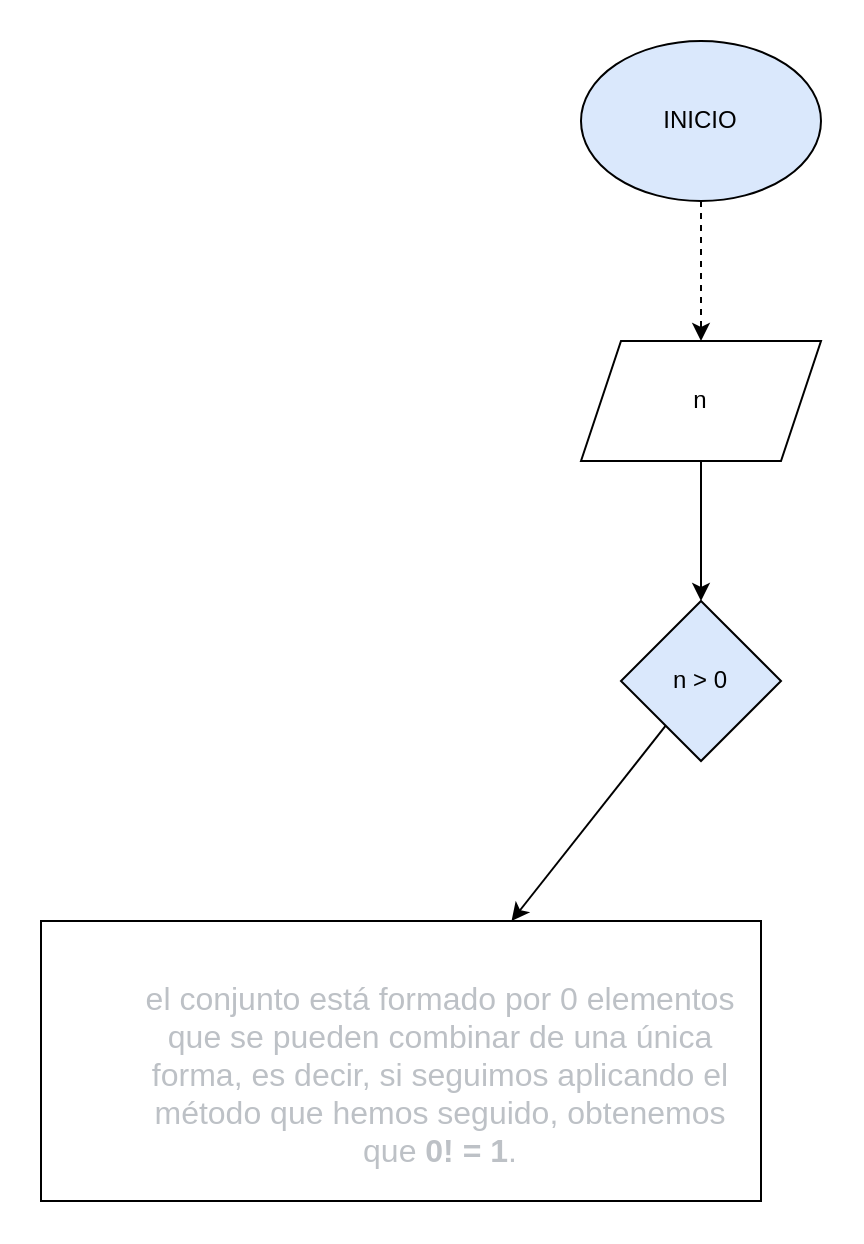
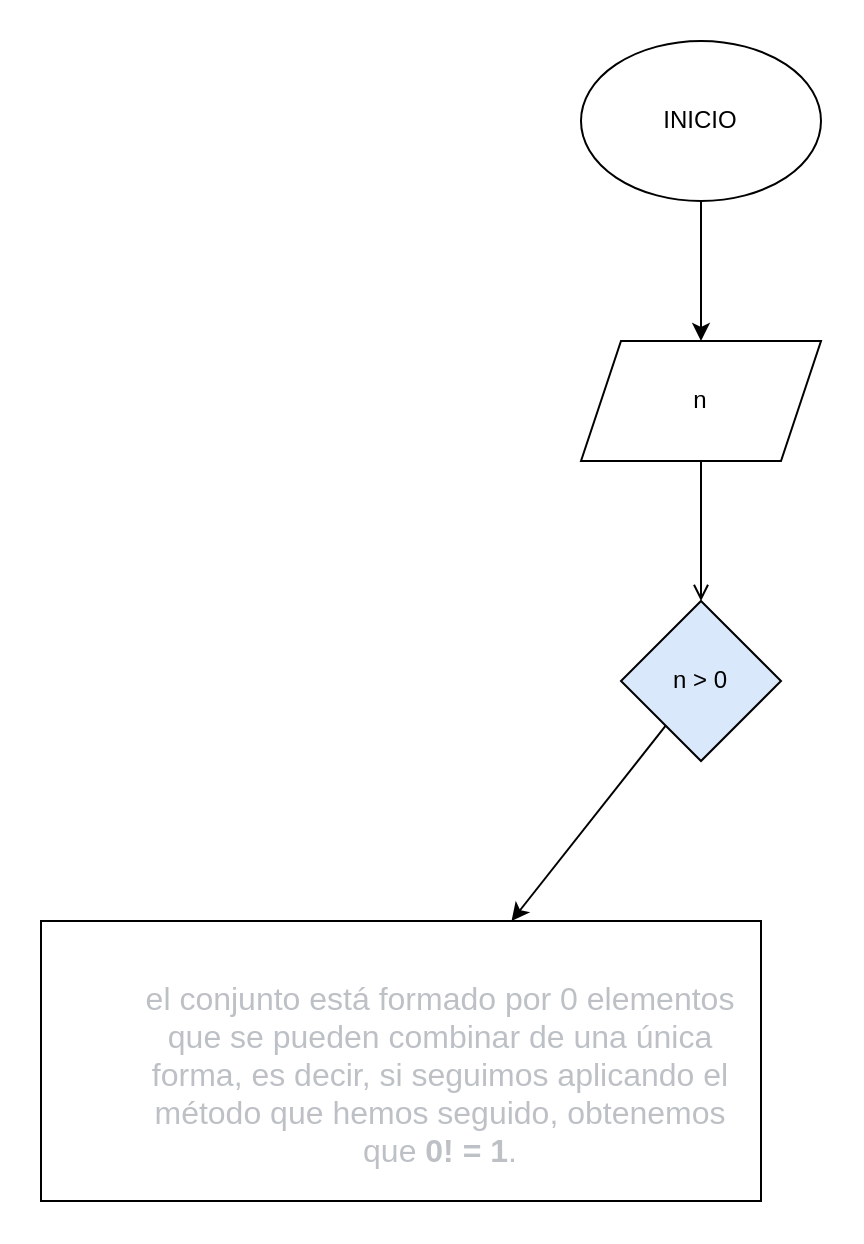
(701, 121) -> (701, 121)
(701, 262) -> (701, 262)
(701, 586) -> (701, 588)
